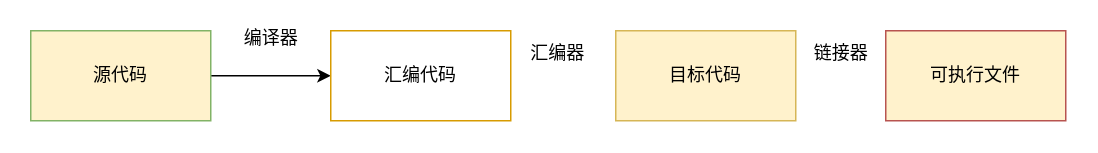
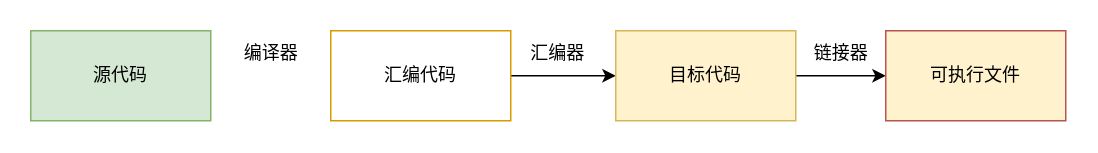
(271, 38) -> (271, 53)
(121, 76) -> (121, 76)
(266, 76) -> none
none -> (558, 76)
none -> (836, 76)
